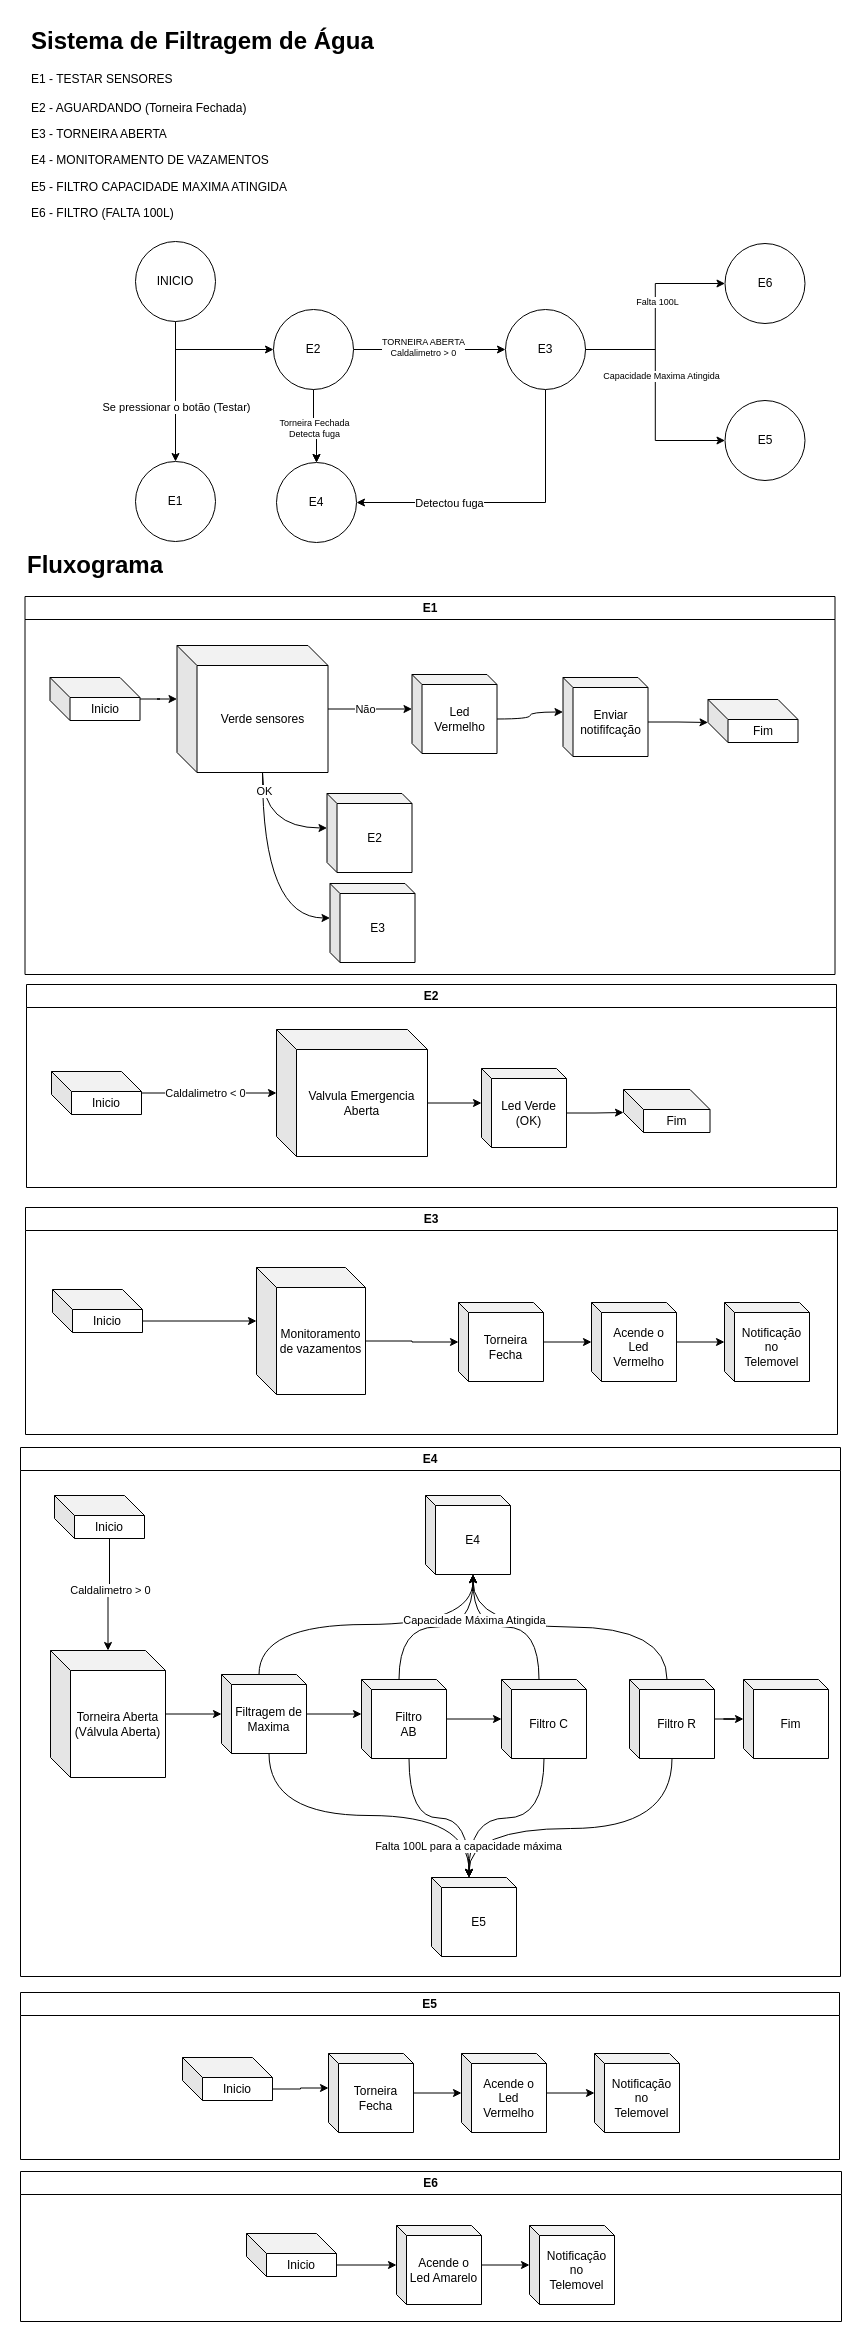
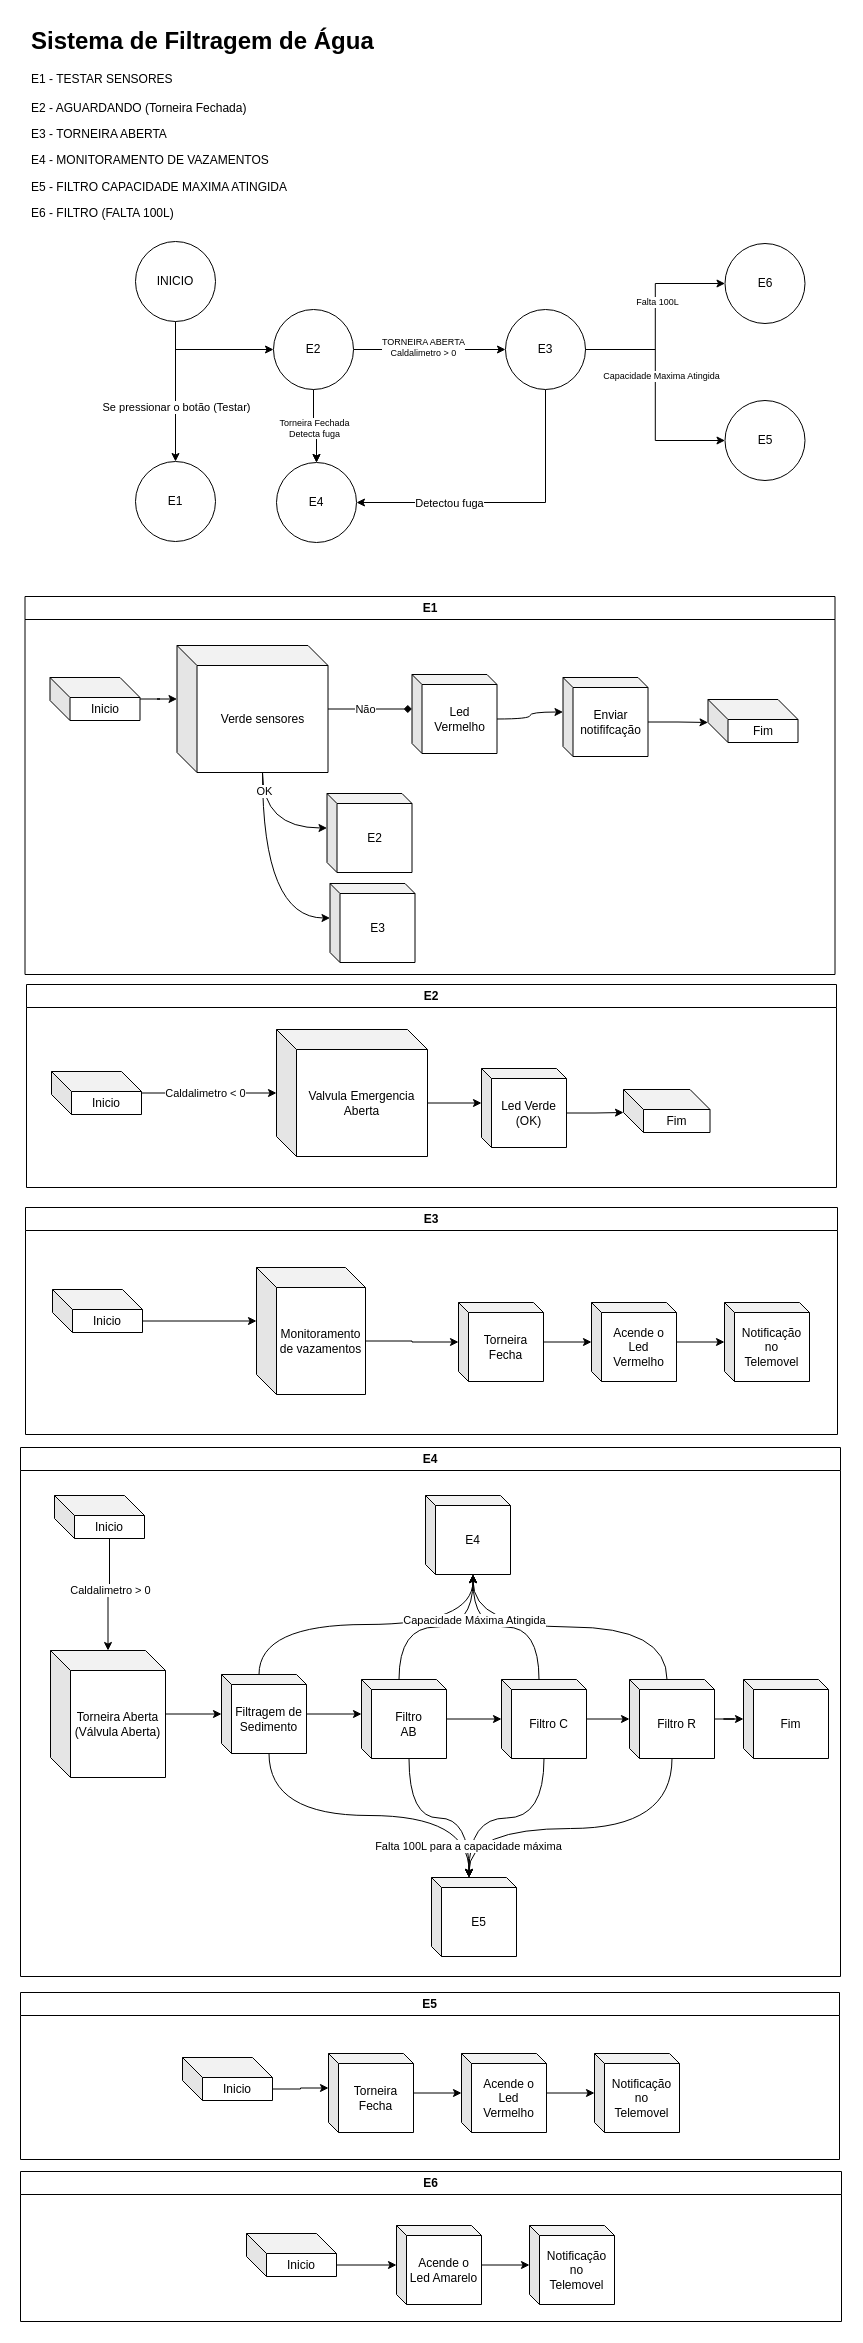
(116, 566) -> none
(404, 709) -> (403, 709)
none -> (605, 1719)
(269, 1720) -> (269, 1720)
